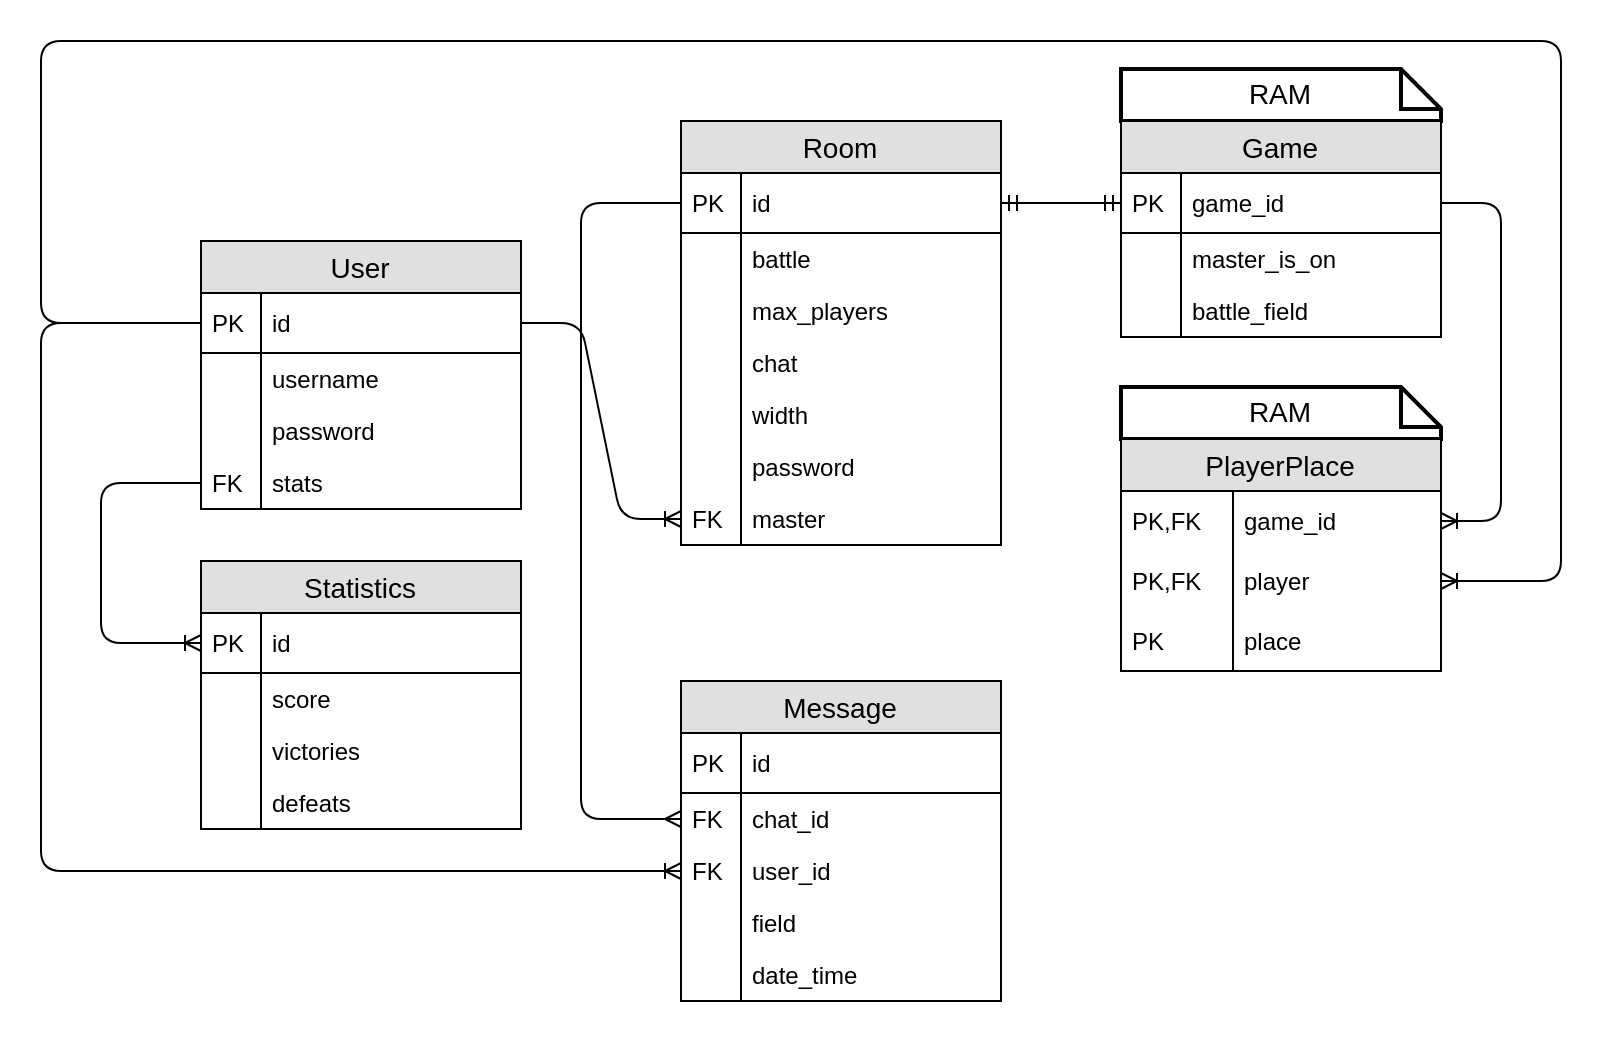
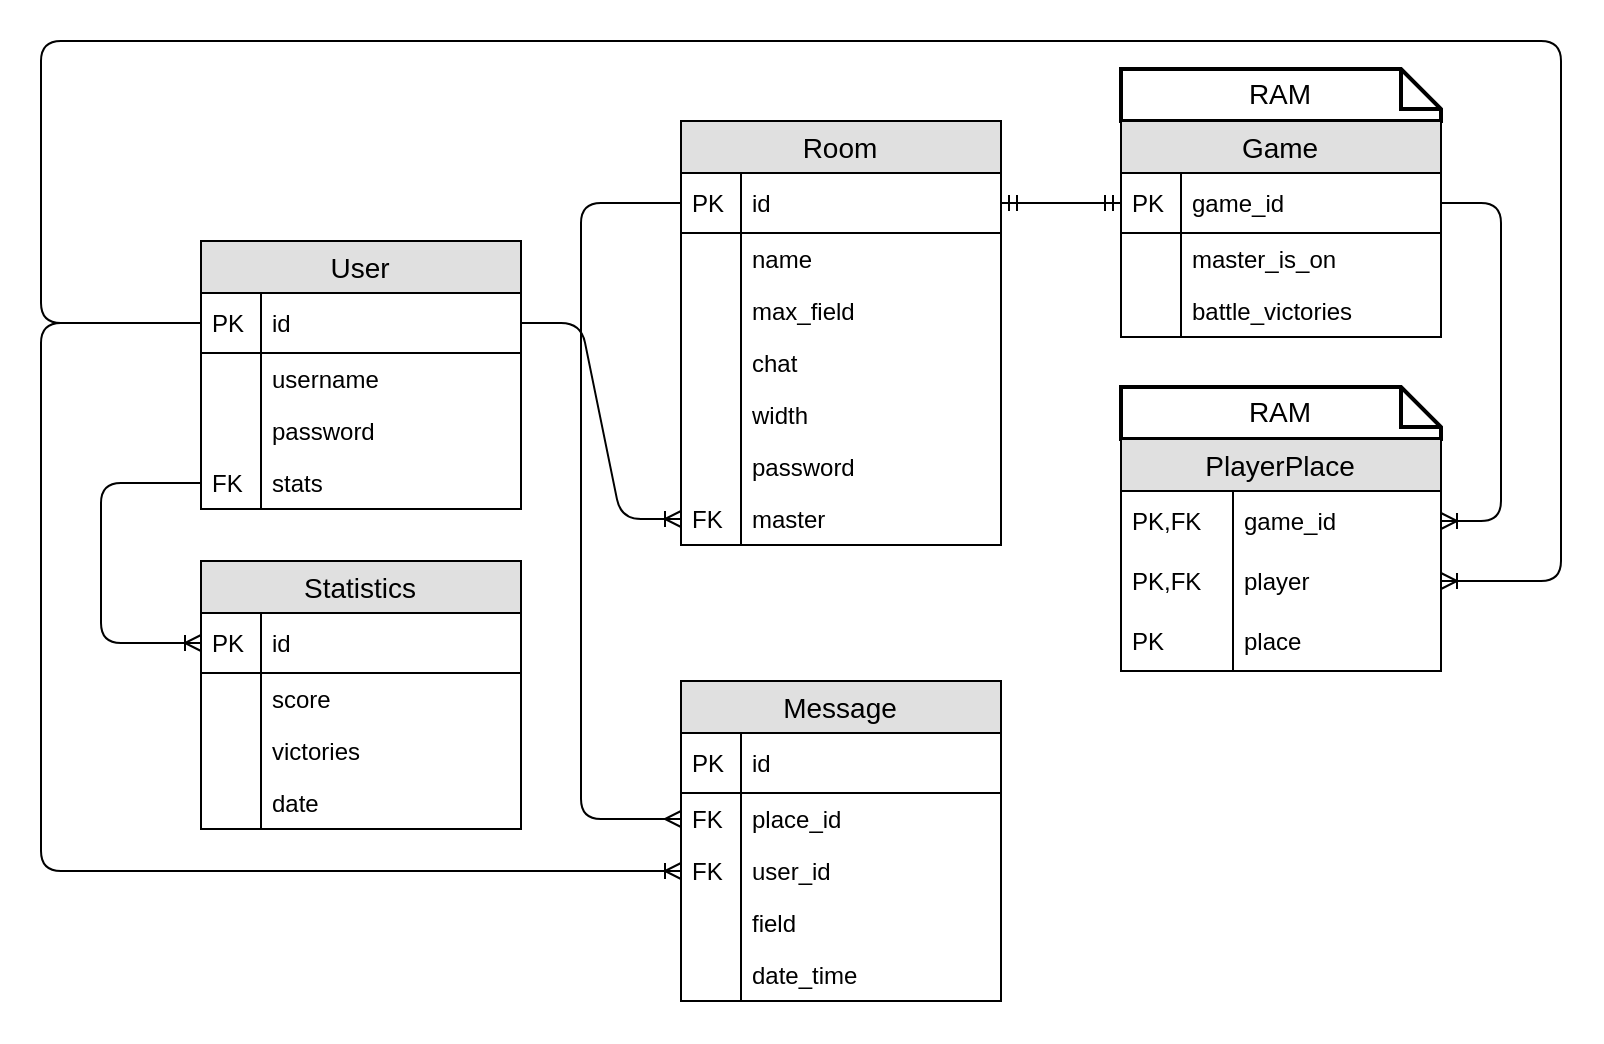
(789, 260) -> (779, 260)
(823, 312) -> (806, 312)
(1263, 312) -> (1290, 312)
(319, 804) -> (299, 804)
(796, 820) -> (800, 820)
